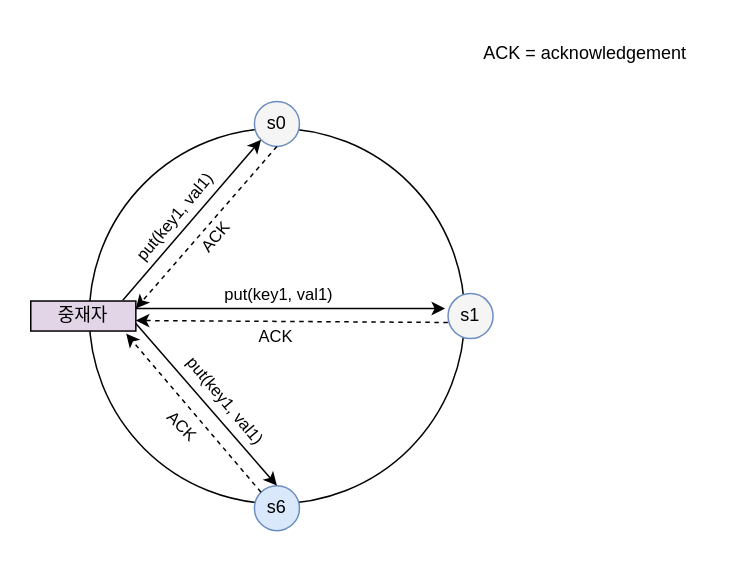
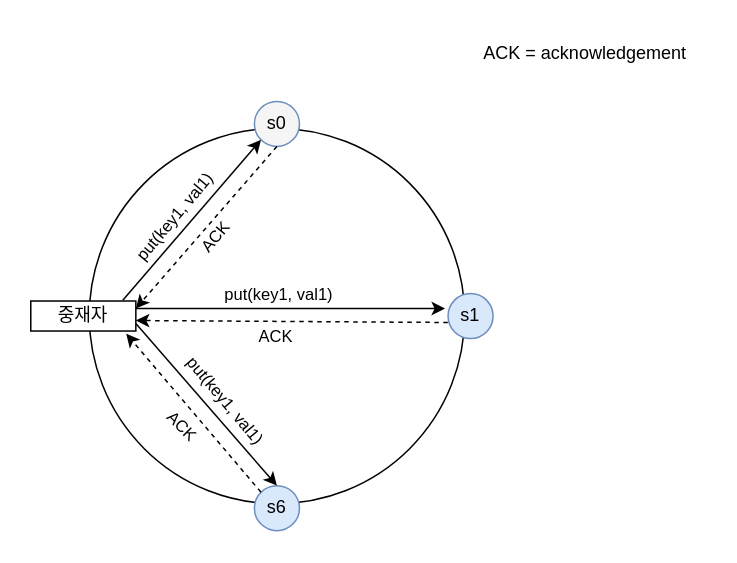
(83, 316) -> (83, 316)
(470, 316) -> (470, 316)
